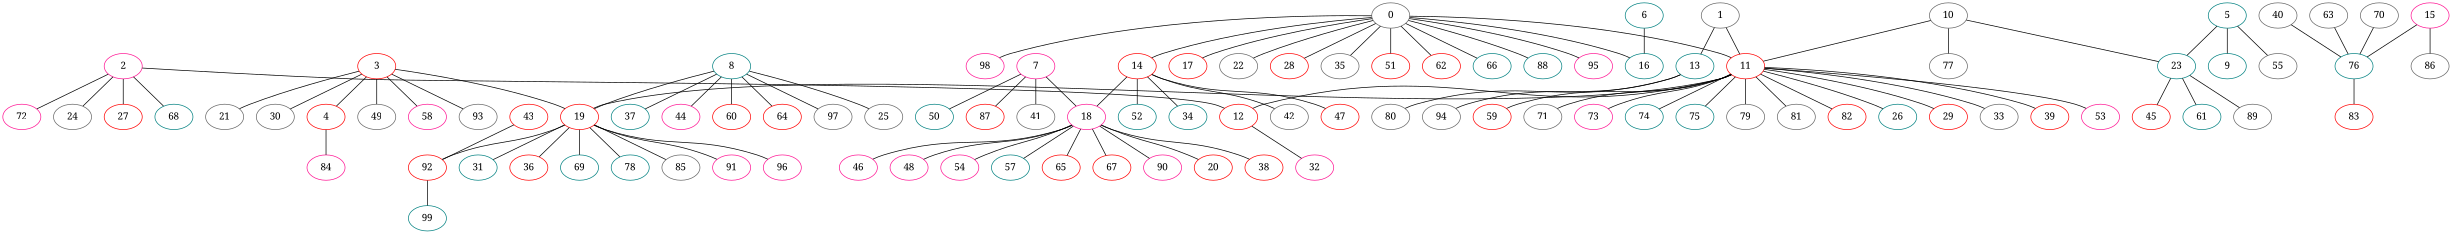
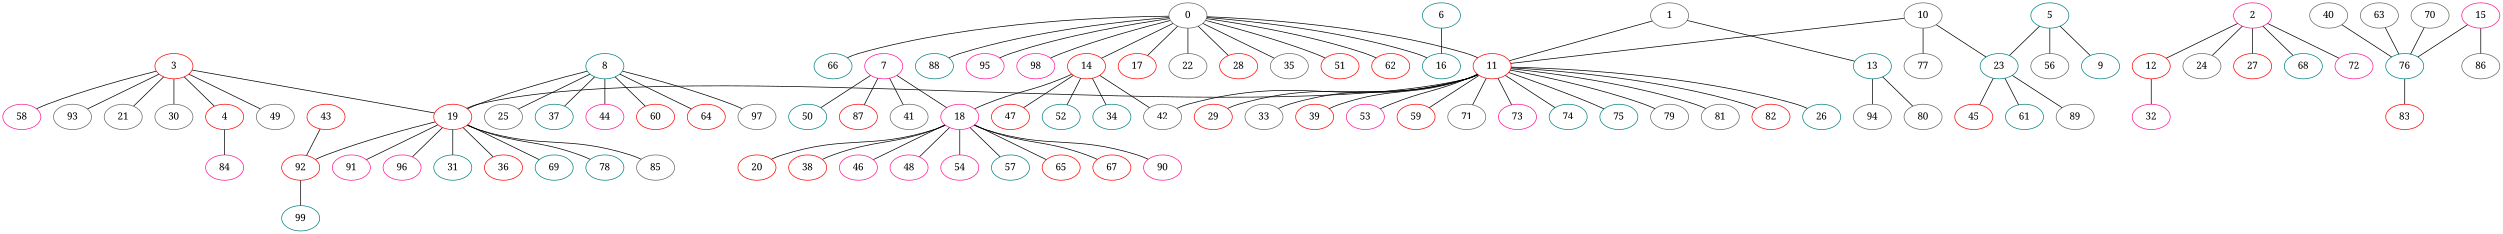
(2278, 66) -> (2050, 66)
(1468, 90) -> (1282, 91)
